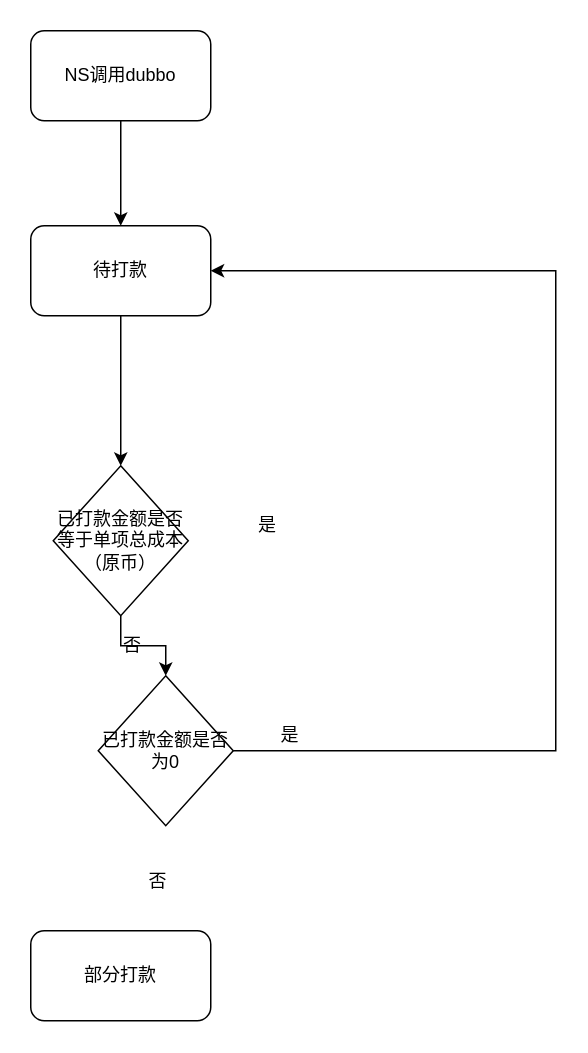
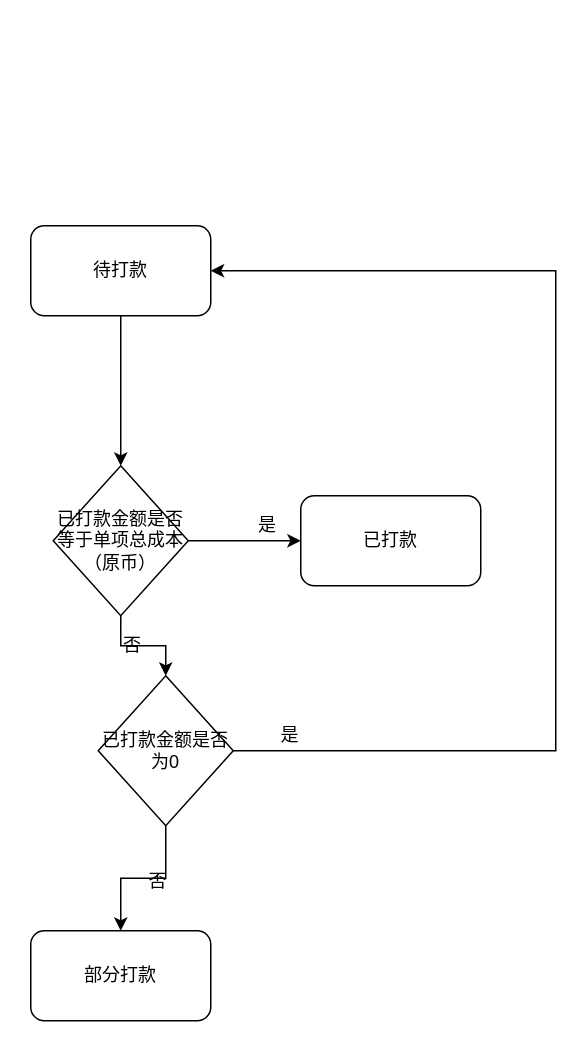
(121, 76) -> none
(121, 168) -> none
none -> (240, 541)
none -> (391, 541)
none -> (149, 878)
